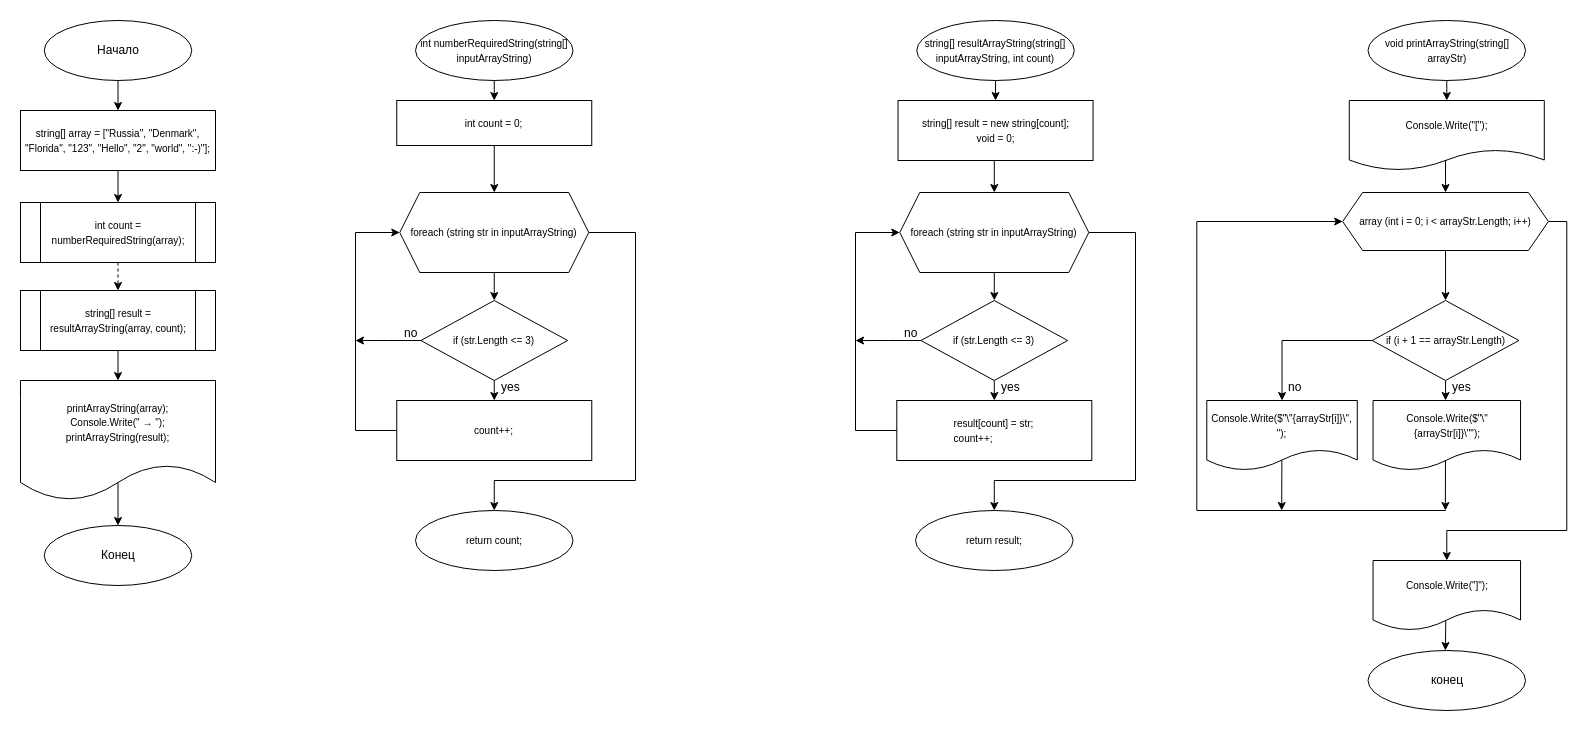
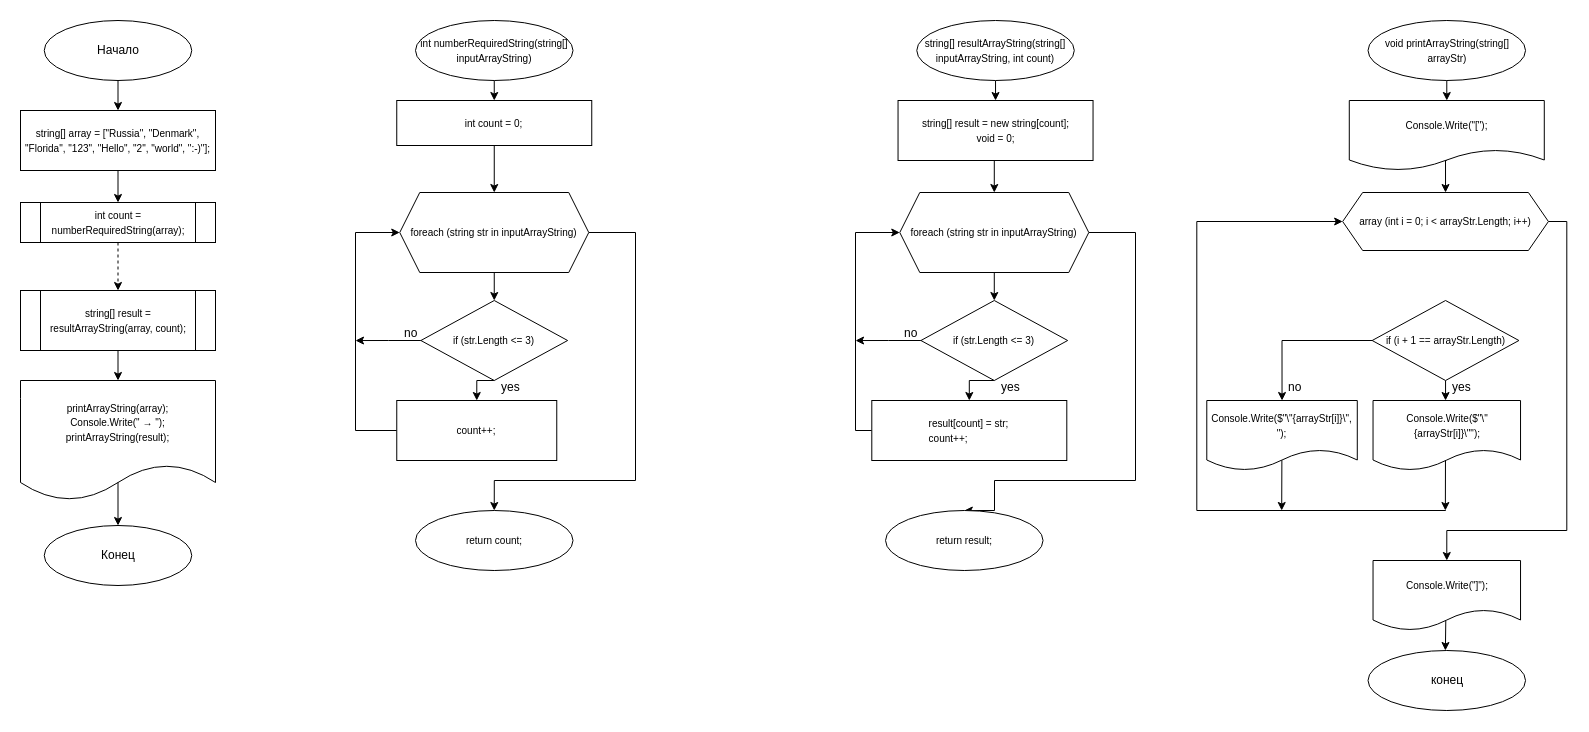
(118, 233) -> (118, 223)
(1446, 272) -> none
(494, 431) -> (477, 431)
(994, 431) -> (969, 431)
(994, 541) -> (964, 541)
